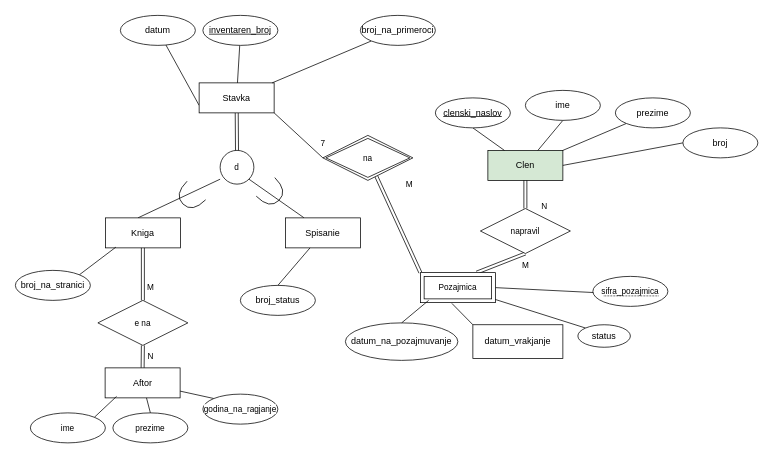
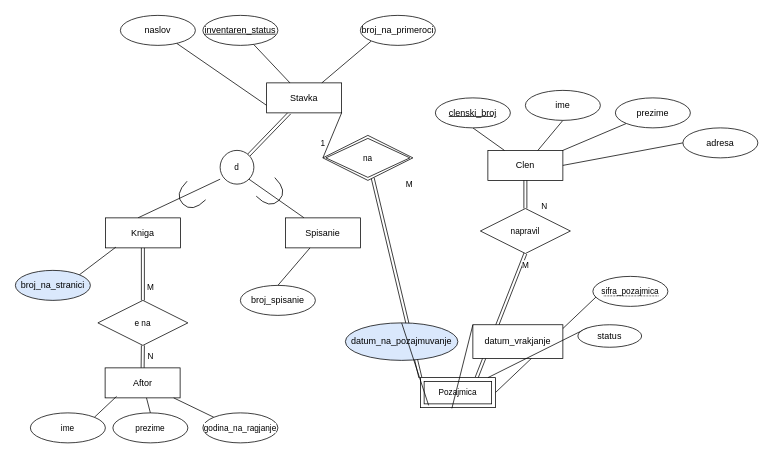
(158, 30) -> (158, 30)
(240, 30) -> (240, 30)
(237, 98) -> (304, 98)
(473, 113) -> (473, 113)
(323, 143) -> (323, 143)
(720, 143) -> (720, 143)
(525, 165) -> (525, 165)
(53, 285) -> (53, 285)
(458, 288) -> (458, 393)
(278, 300) -> (278, 300)
(604, 336) -> (610, 336)
(402, 342) -> (402, 342)
(240, 409) -> (240, 428)
